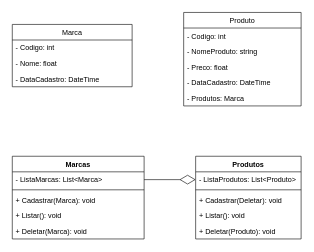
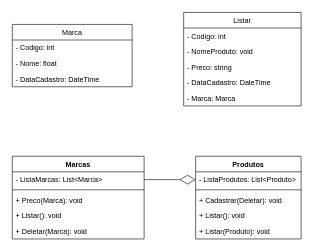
(242, 20) -> (242, 20)
(226, 52) -> (222, 52)
(212, 67) -> (214, 67)
(219, 98) -> (213, 98)
(60, 200) -> (52, 200)
(243, 232) -> (241, 232)
